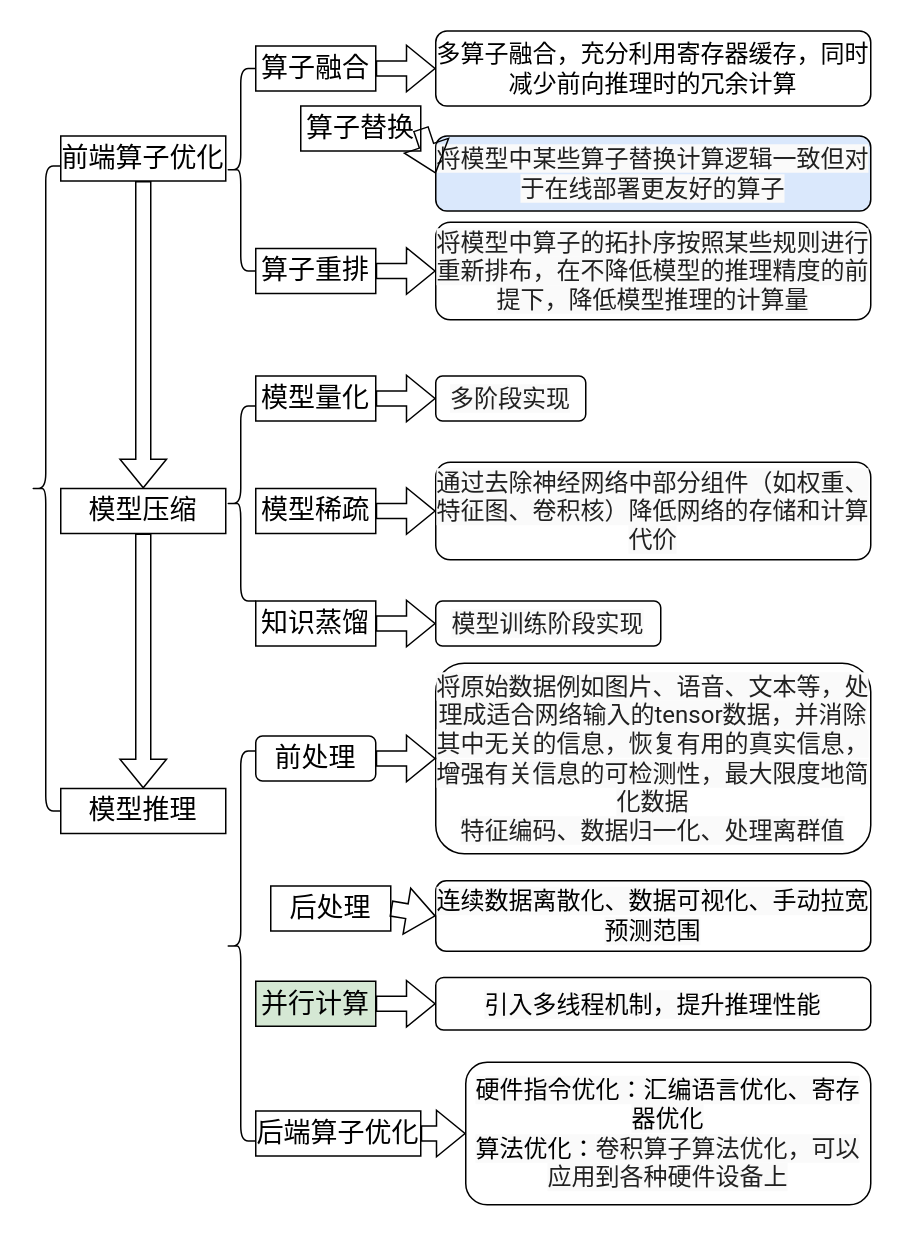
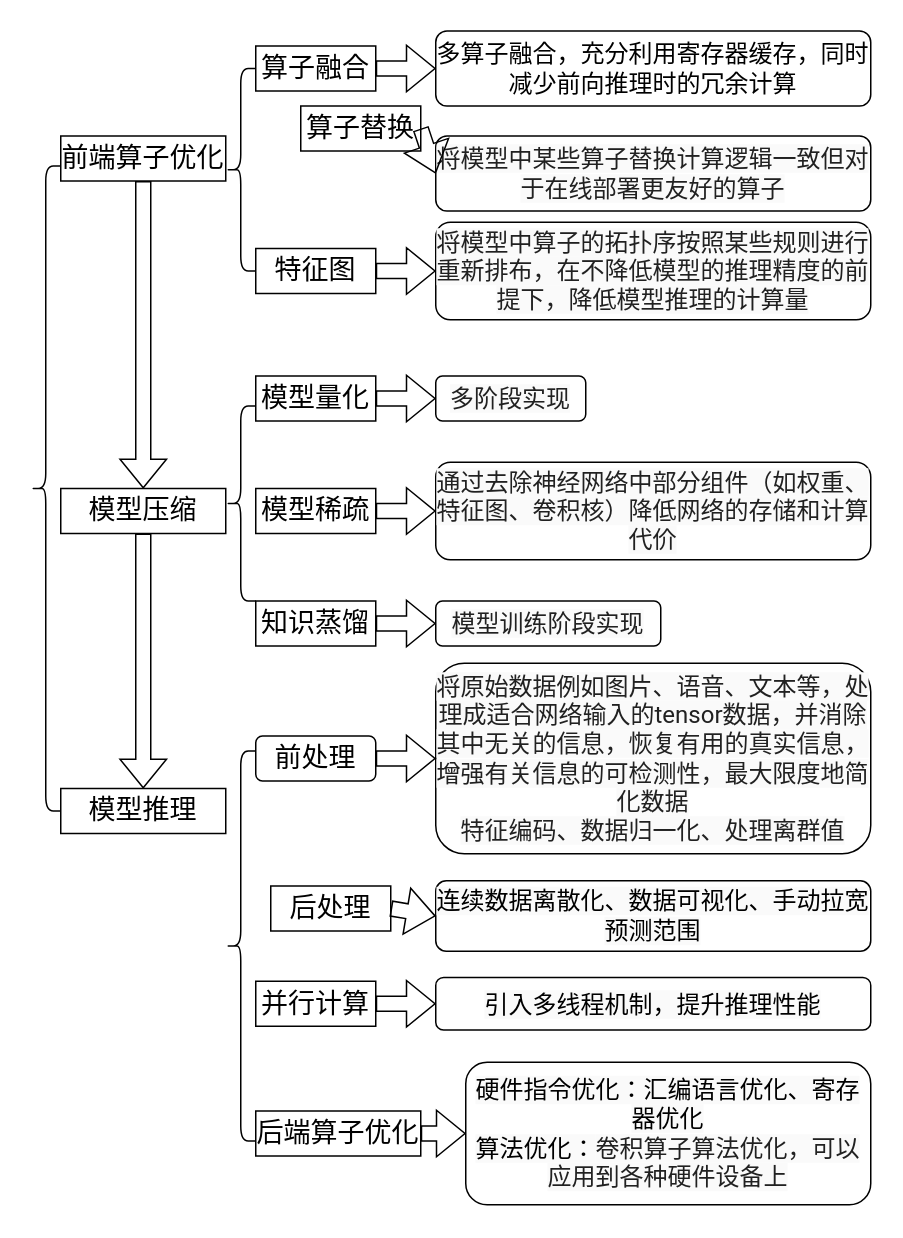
(653, 173) -> (653, 173)
(316, 271) -> (316, 271)
(316, 1004) -> (316, 1004)
